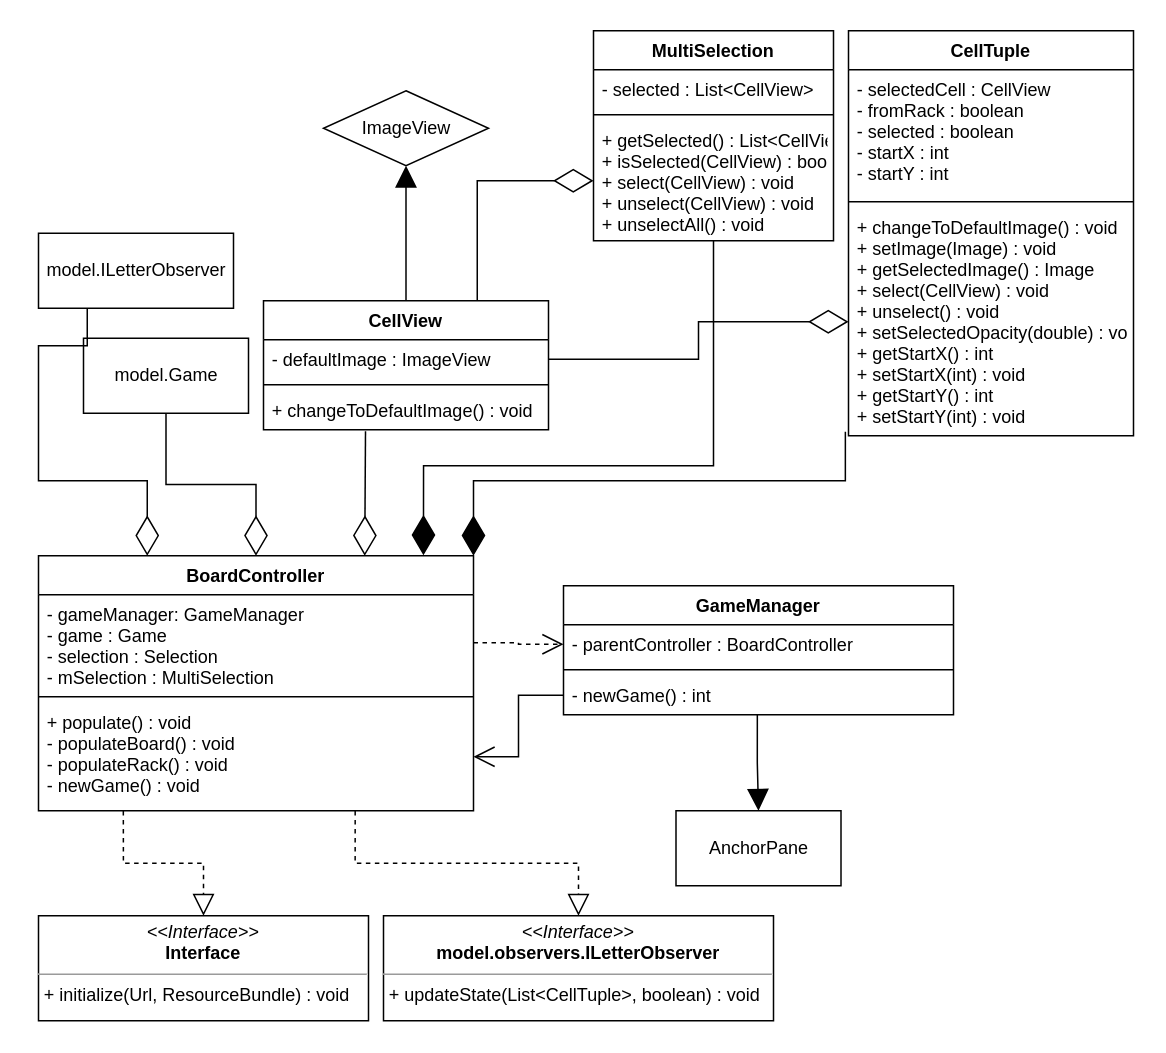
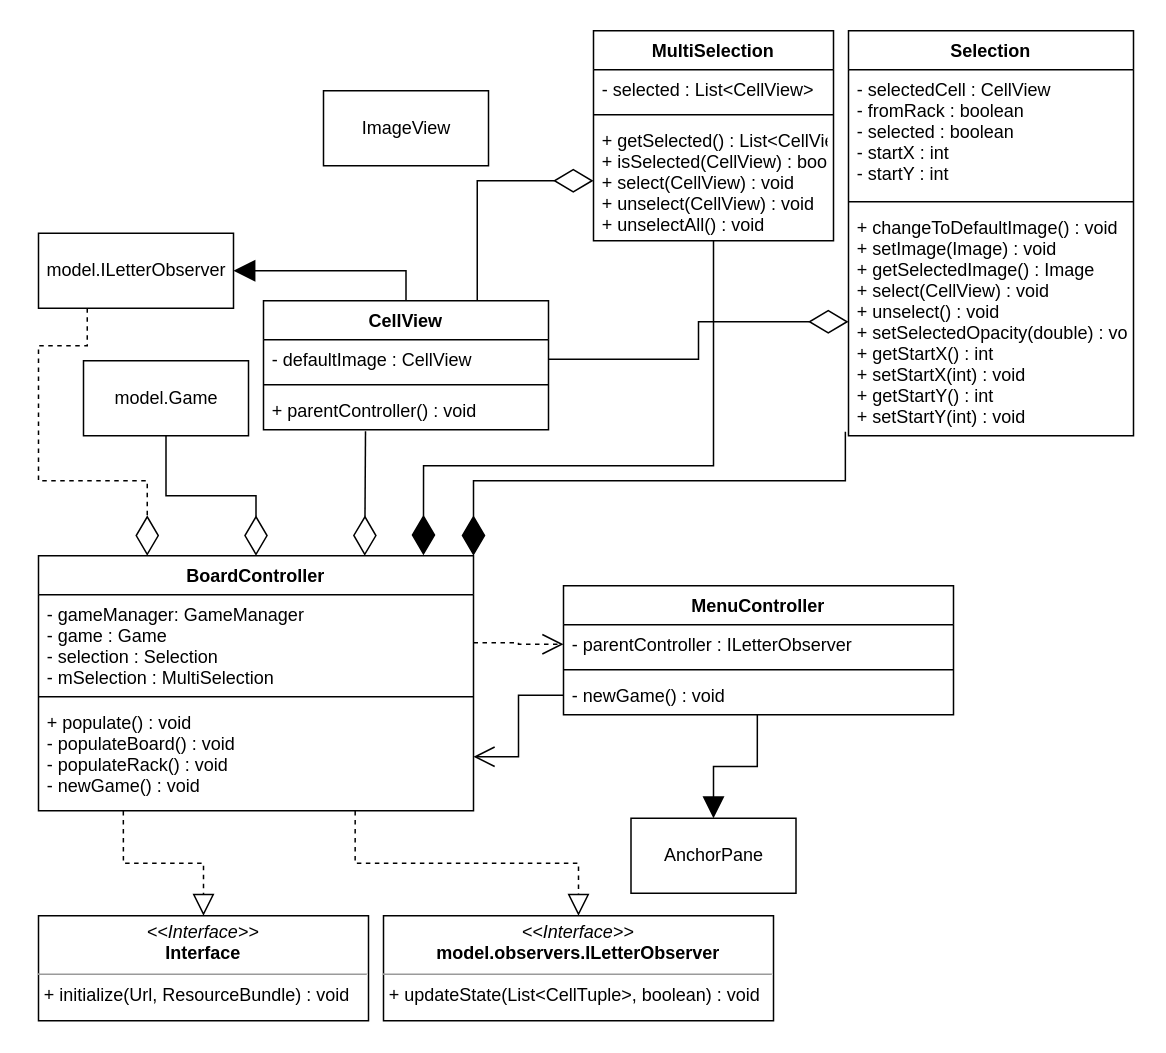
(990, 51) -> (990, 51)
(406, 128) -> (406, 128)
(406, 230) -> (332, 271)
(389, 360) -> (379, 360)
(166, 376) -> (166, 398)
(414, 411) -> (391, 411)
(38, 444) -> (38, 444)
(758, 606) -> (758, 606)
(734, 645) -> (739, 645)
(645, 696) -> (651, 696)
(758, 848) -> (713, 856)
